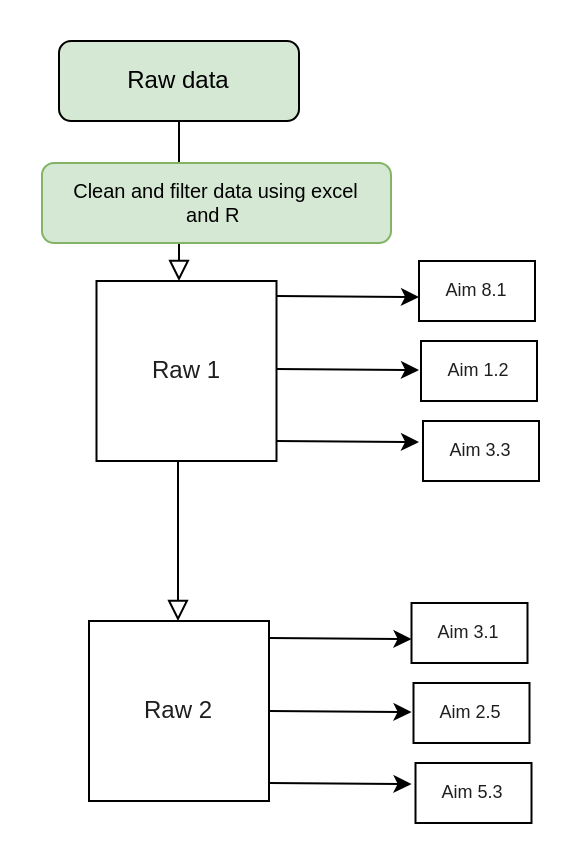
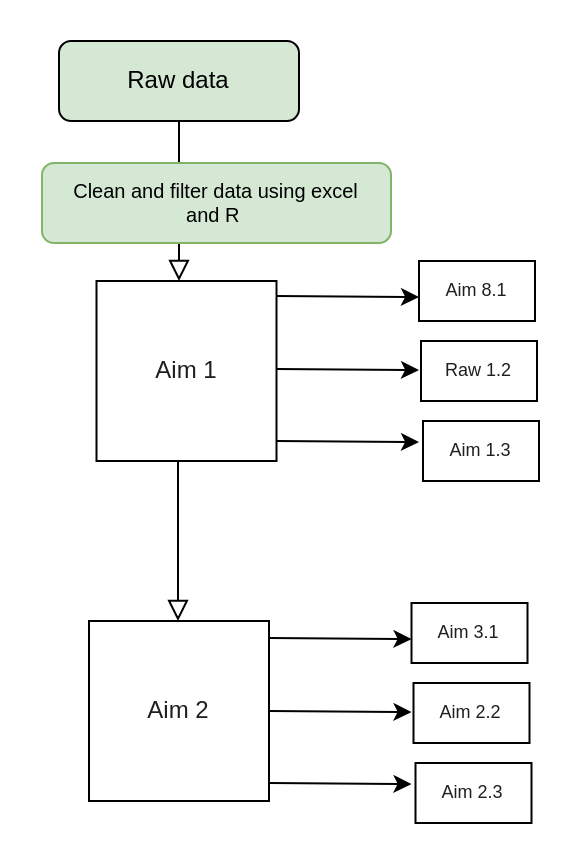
(187, 371) -> (187, 371)
(479, 371) -> (479, 371)
(481, 451) -> (481, 451)
(179, 711) -> (179, 711)
(471, 713) -> (471, 713)
(473, 793) -> (473, 793)
